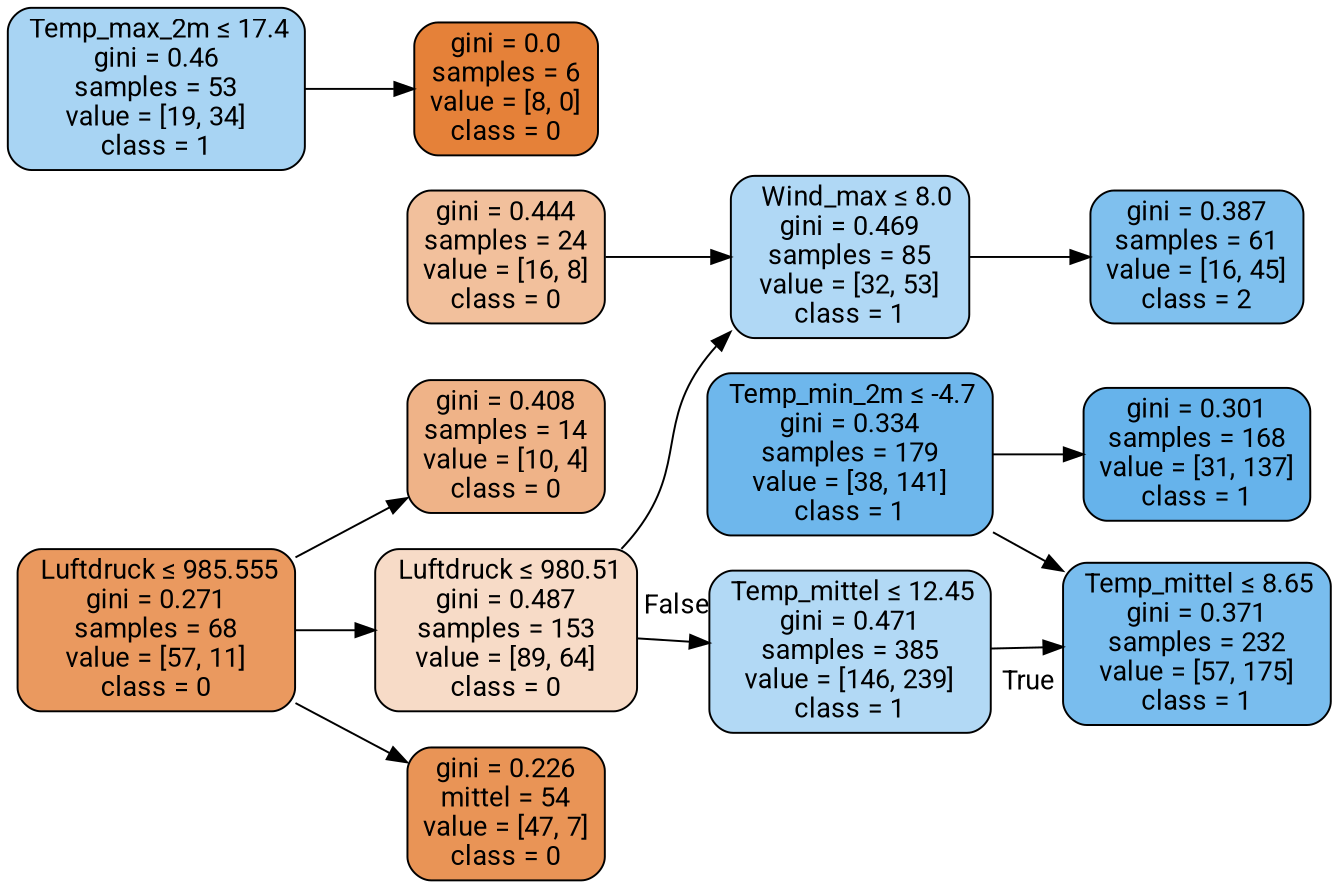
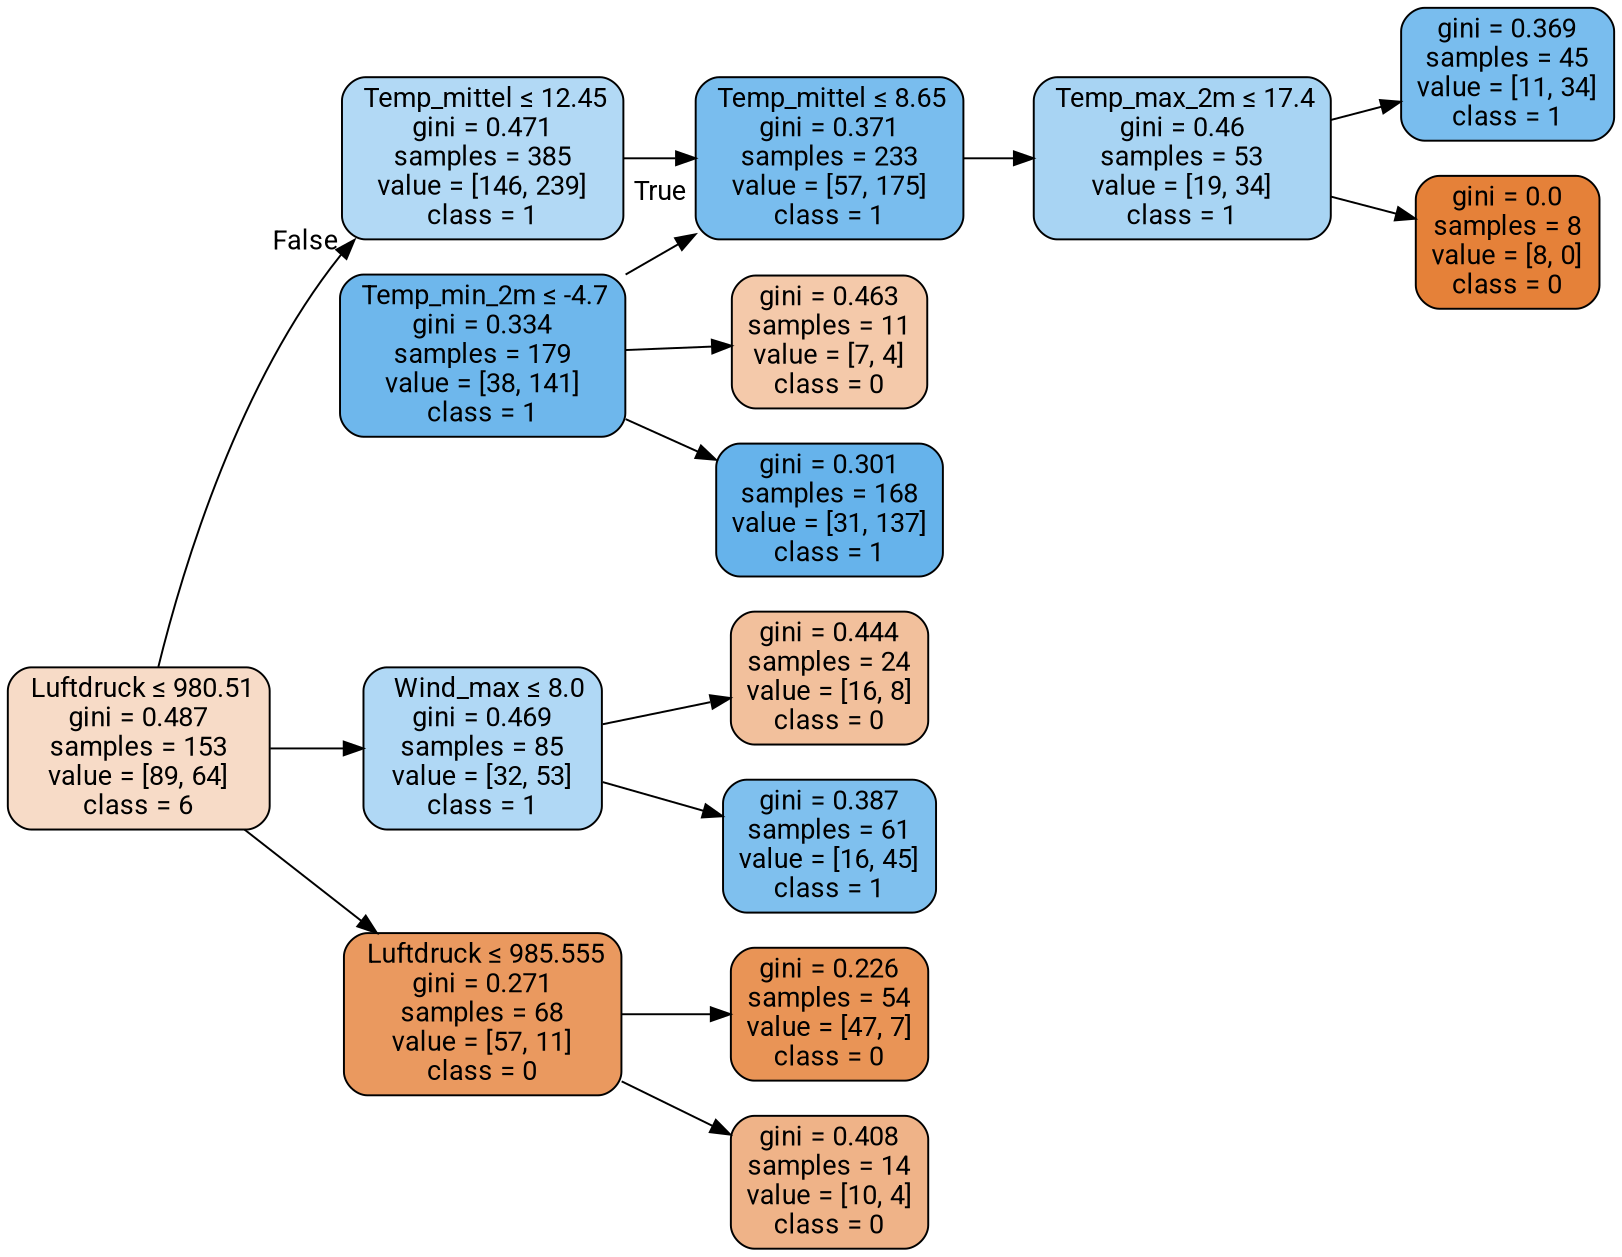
(506, 73) -> (1508, 227)
none -> (1508, 74)
none -> (989, 158)
(658, 257) -> (657, 713)
(1197, 300) -> (830, 889)
none -> (830, 342)
(325, 630) -> (303, 875)
(1197, 643) -> (830, 157)
(506, 688) -> (139, 806)
(506, 798) -> (830, 999)
